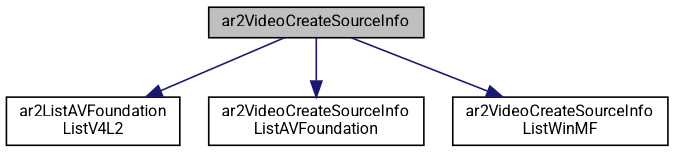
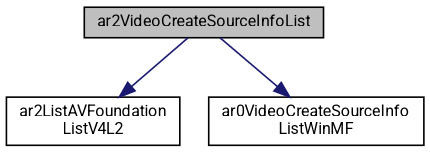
(316, 22) -> (204, 22)
(316, 121) -> none
(560, 121) -> (316, 121)
